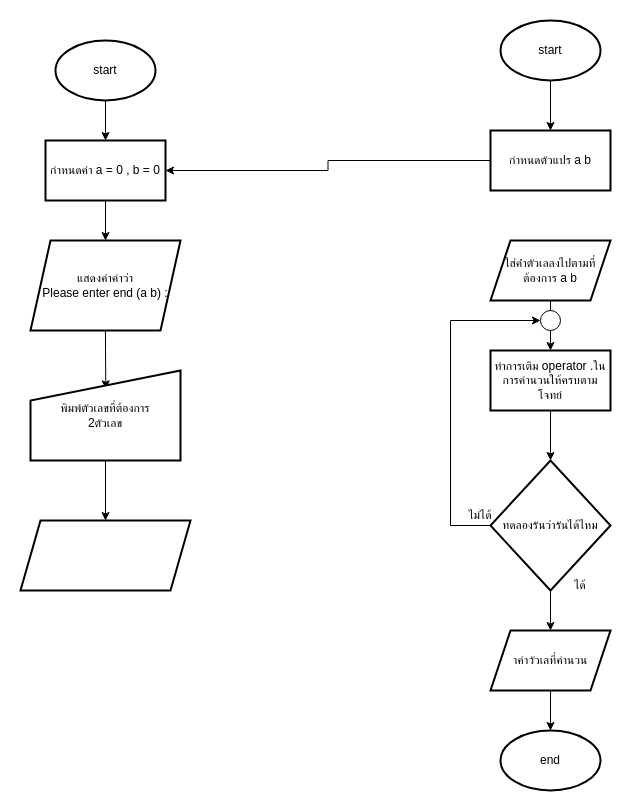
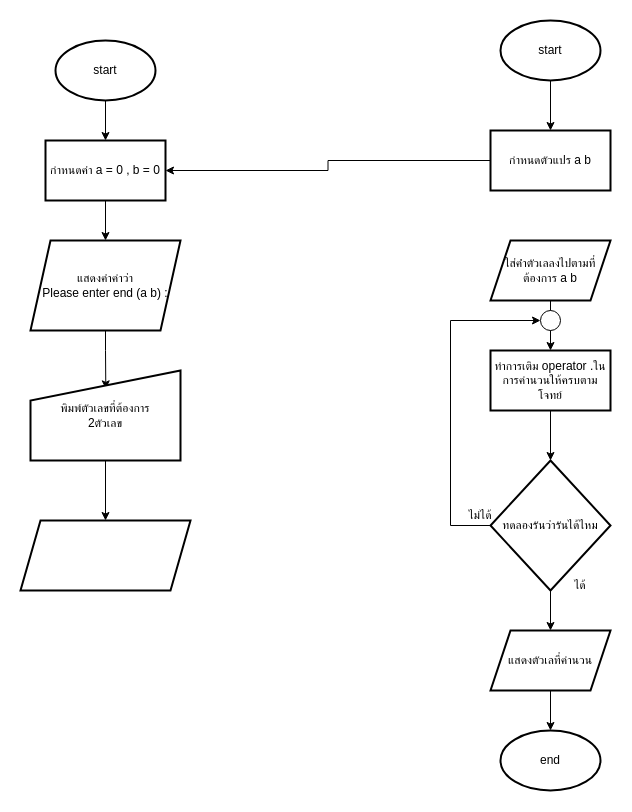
(551, 661) -> (551, 661)
